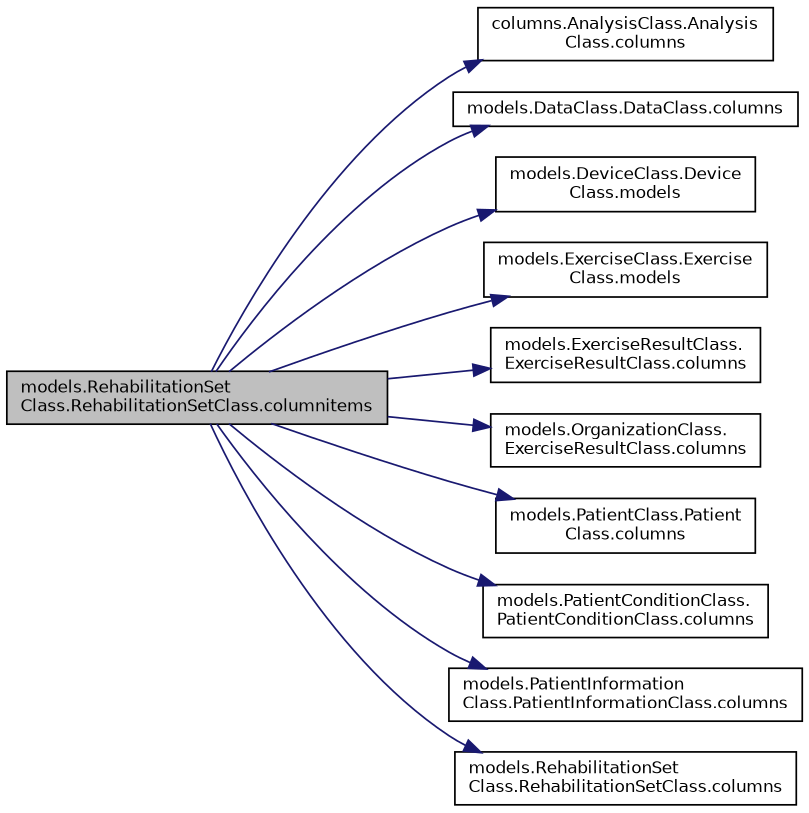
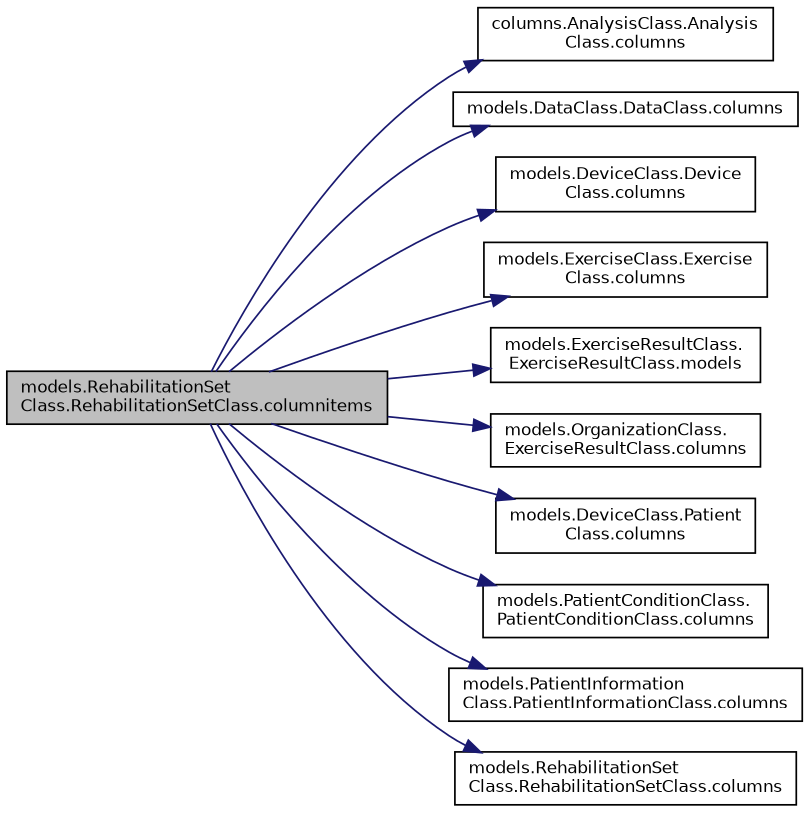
(626, 184) -> (626, 184)
(626, 270) -> (626, 270)
(626, 355) -> (626, 355)
(626, 526) -> (626, 526)
